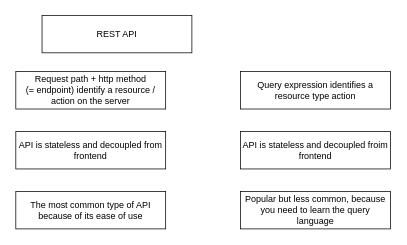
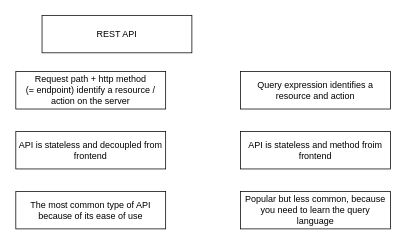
(315, 90) -> (315, 90)
(315, 150) -> (315, 150)
